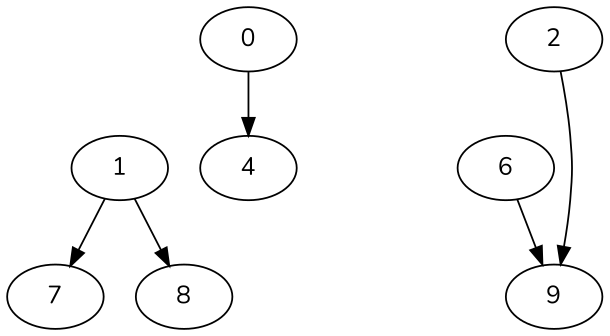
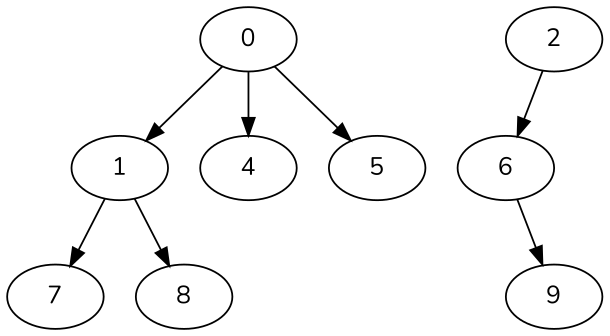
none -> (191, 97)
(572, 159) -> (533, 95)
none -> (377, 168)
